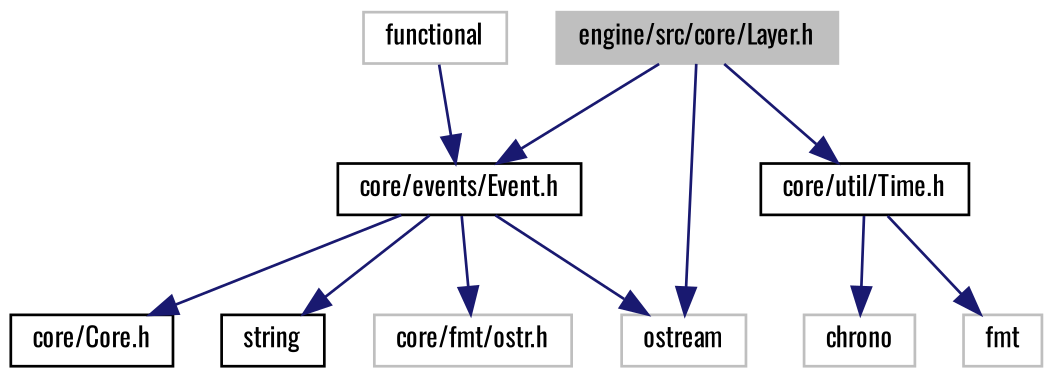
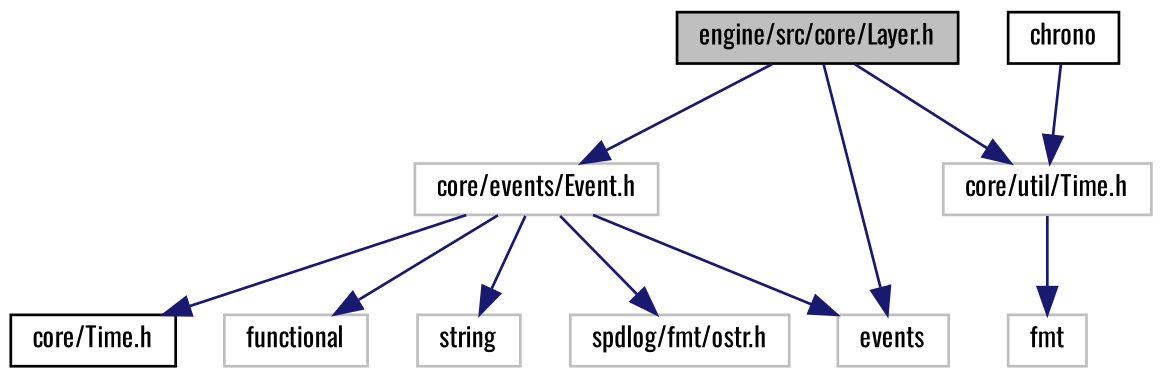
(697, 38) -> (818, 38)
(445, 100) -> (428, 258)
(459, 189) -> (537, 189)
(865, 189) -> (1047, 189)
(863, 251) -> (1057, 100)
(92, 341) -> (93, 341)
(273, 341) -> (469, 341)
(473, 341) -> (680, 341)
(684, 341) -> (893, 341)
(859, 341) -> (1064, 38)
